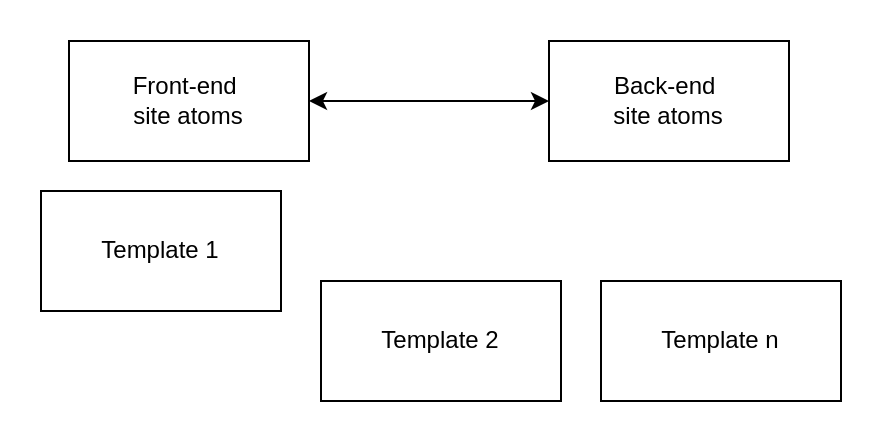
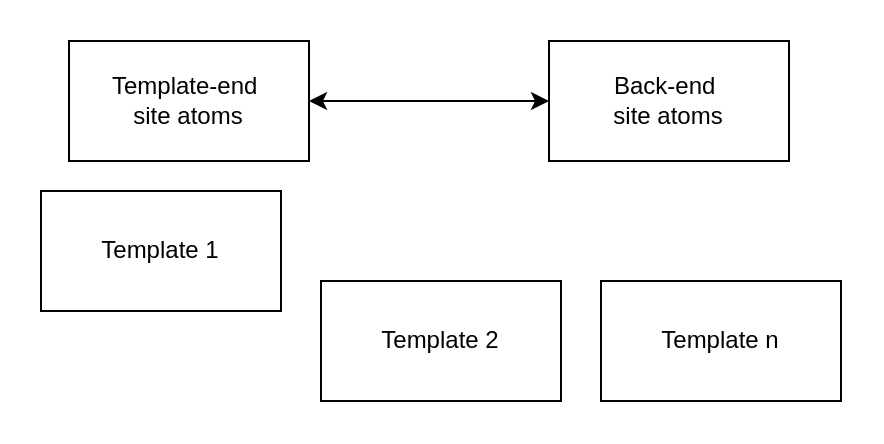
(189, 101) -> (189, 101)
